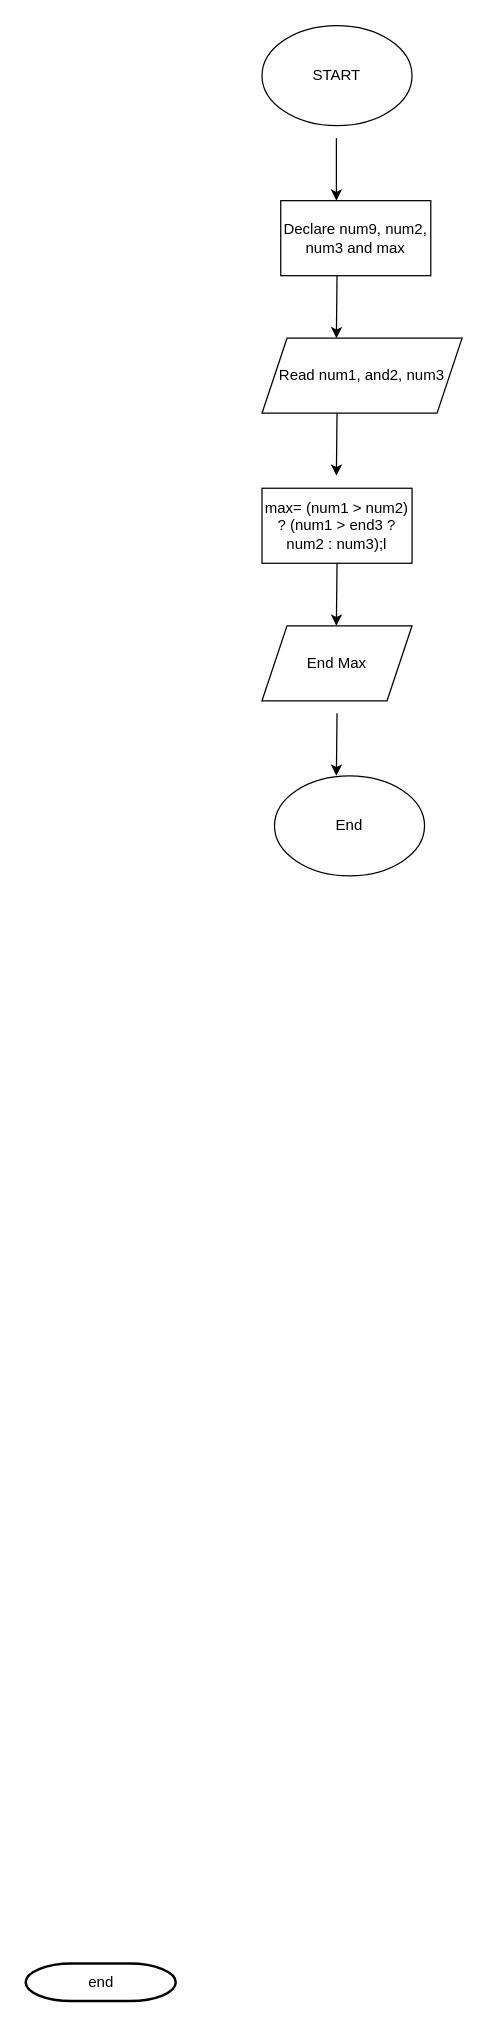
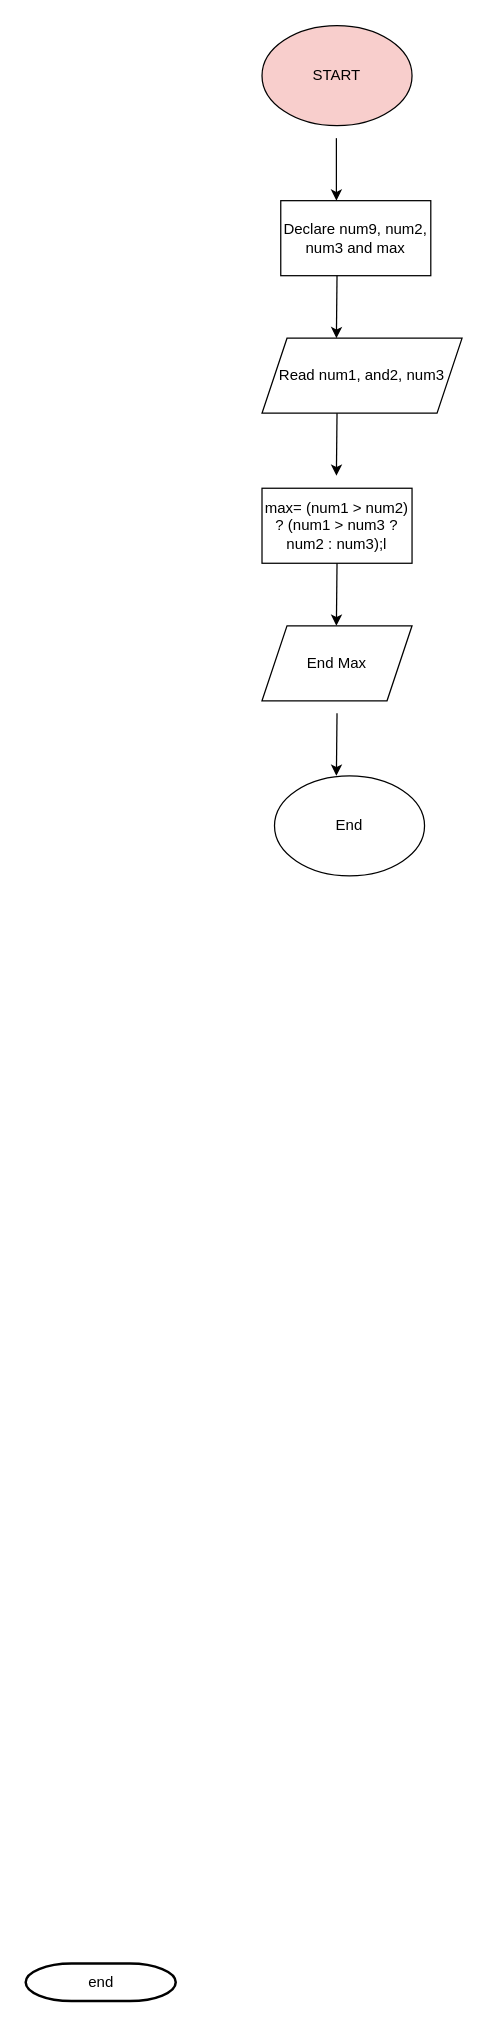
(337, 76) -> (337, 76)
(337, 526) -> (337, 526)
